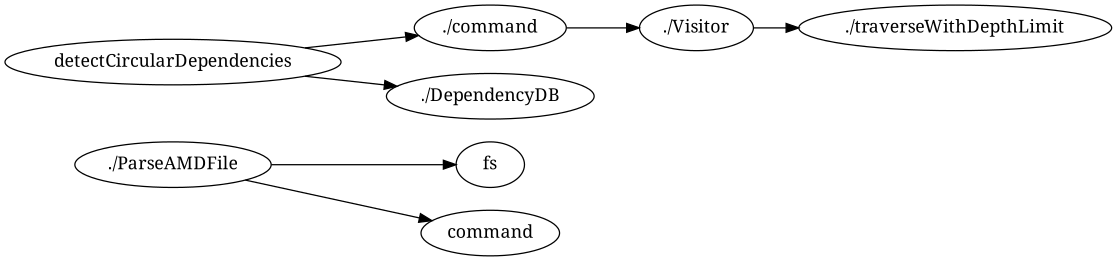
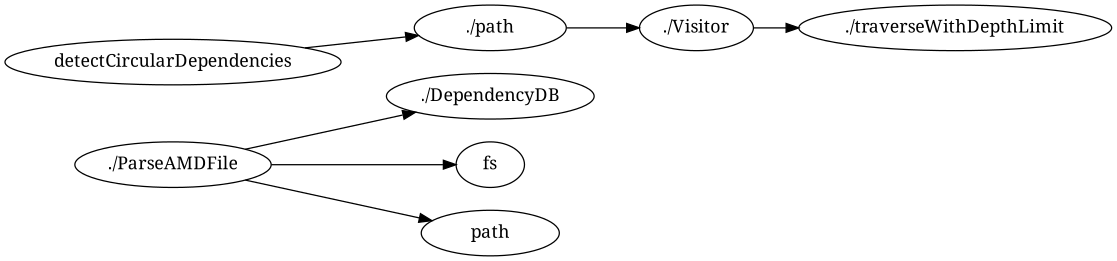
(490, 28) -> (490, 28)
(345, 81) -> (324, 132)
(490, 233) -> (490, 233)
